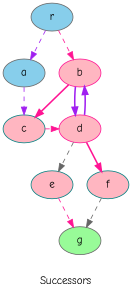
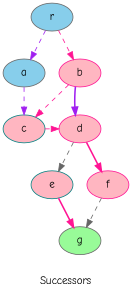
(55, 98) -> (55, 98)
(85, 105) -> none
(108, 185) -> (108, 185)
(64, 209) -> (64, 209)
